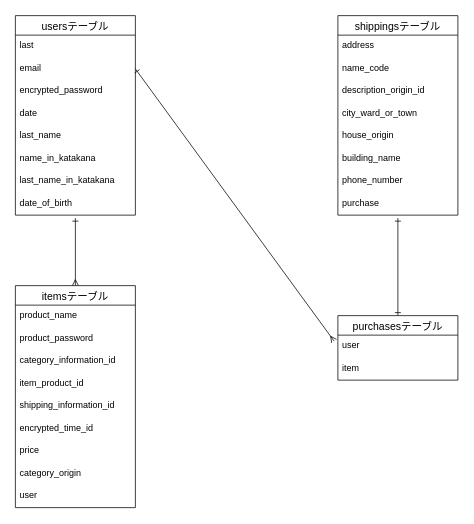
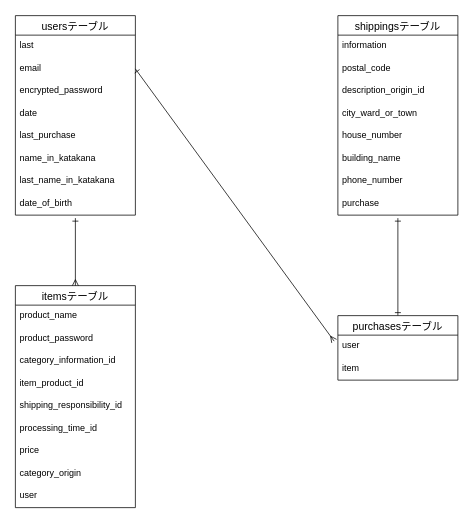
(360, 45) -> (367, 45)
(365, 68) -> (369, 68)
(41, 135) -> (51, 135)
(370, 135) -> (372, 135)
(72, 405) -> (77, 405)
(60, 428) -> (61, 428)
